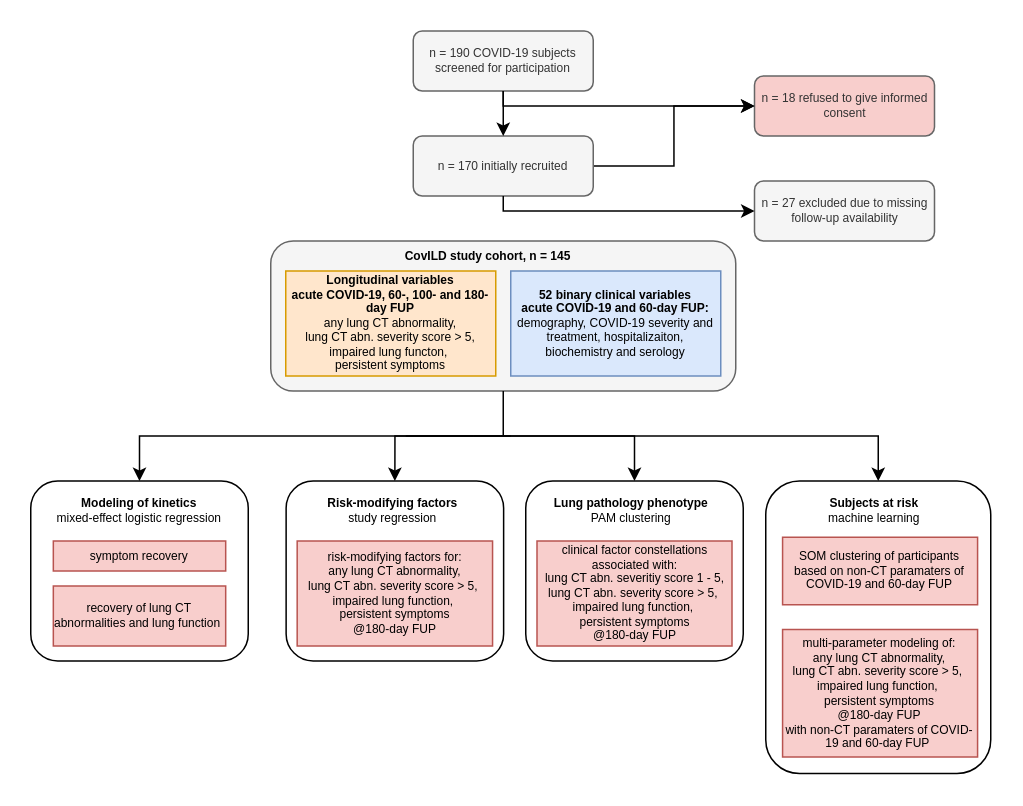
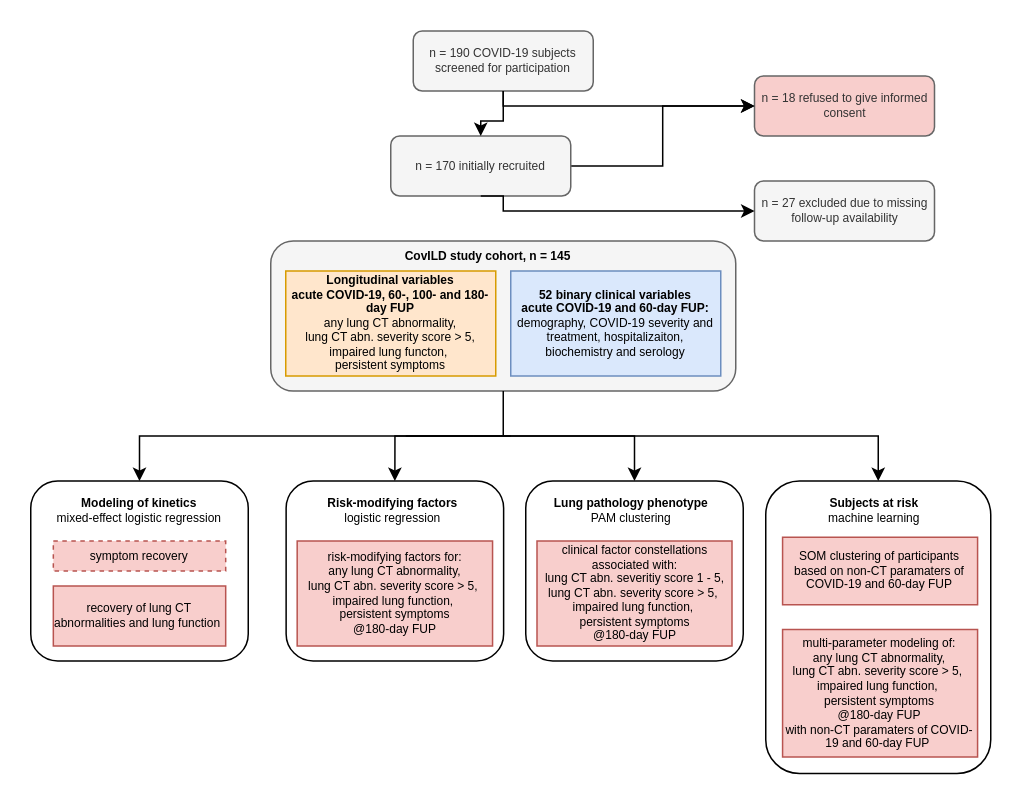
(503, 166) -> (481, 166)
(393, 511) -> (393, 511)
(140, 556) -> (140, 556)
